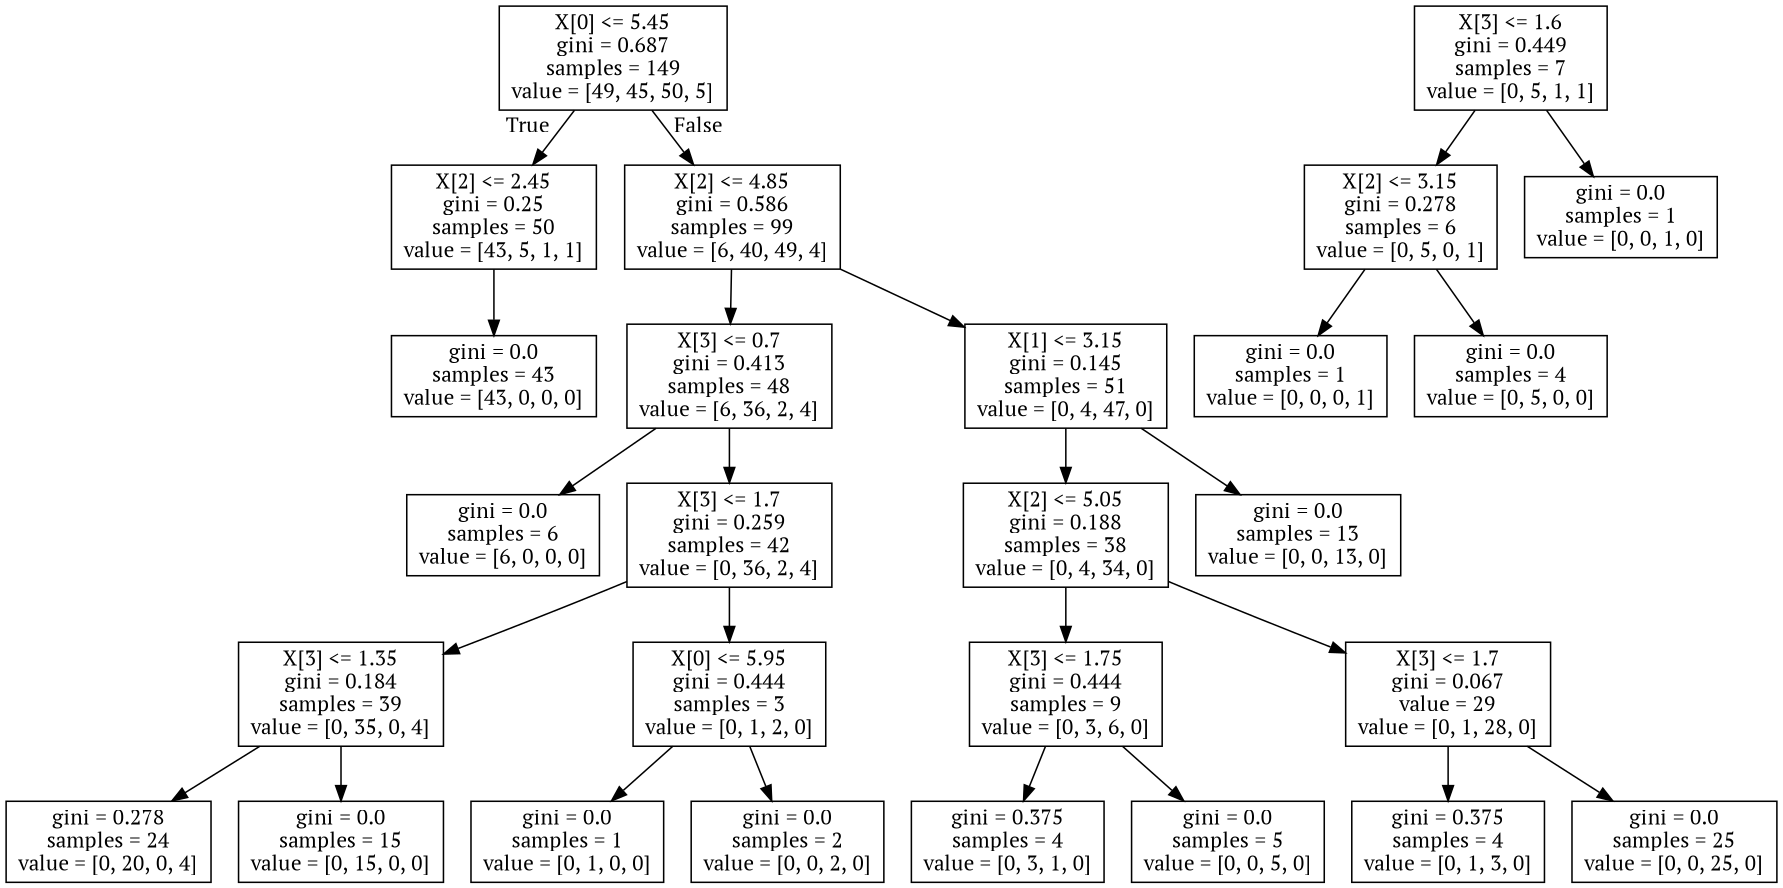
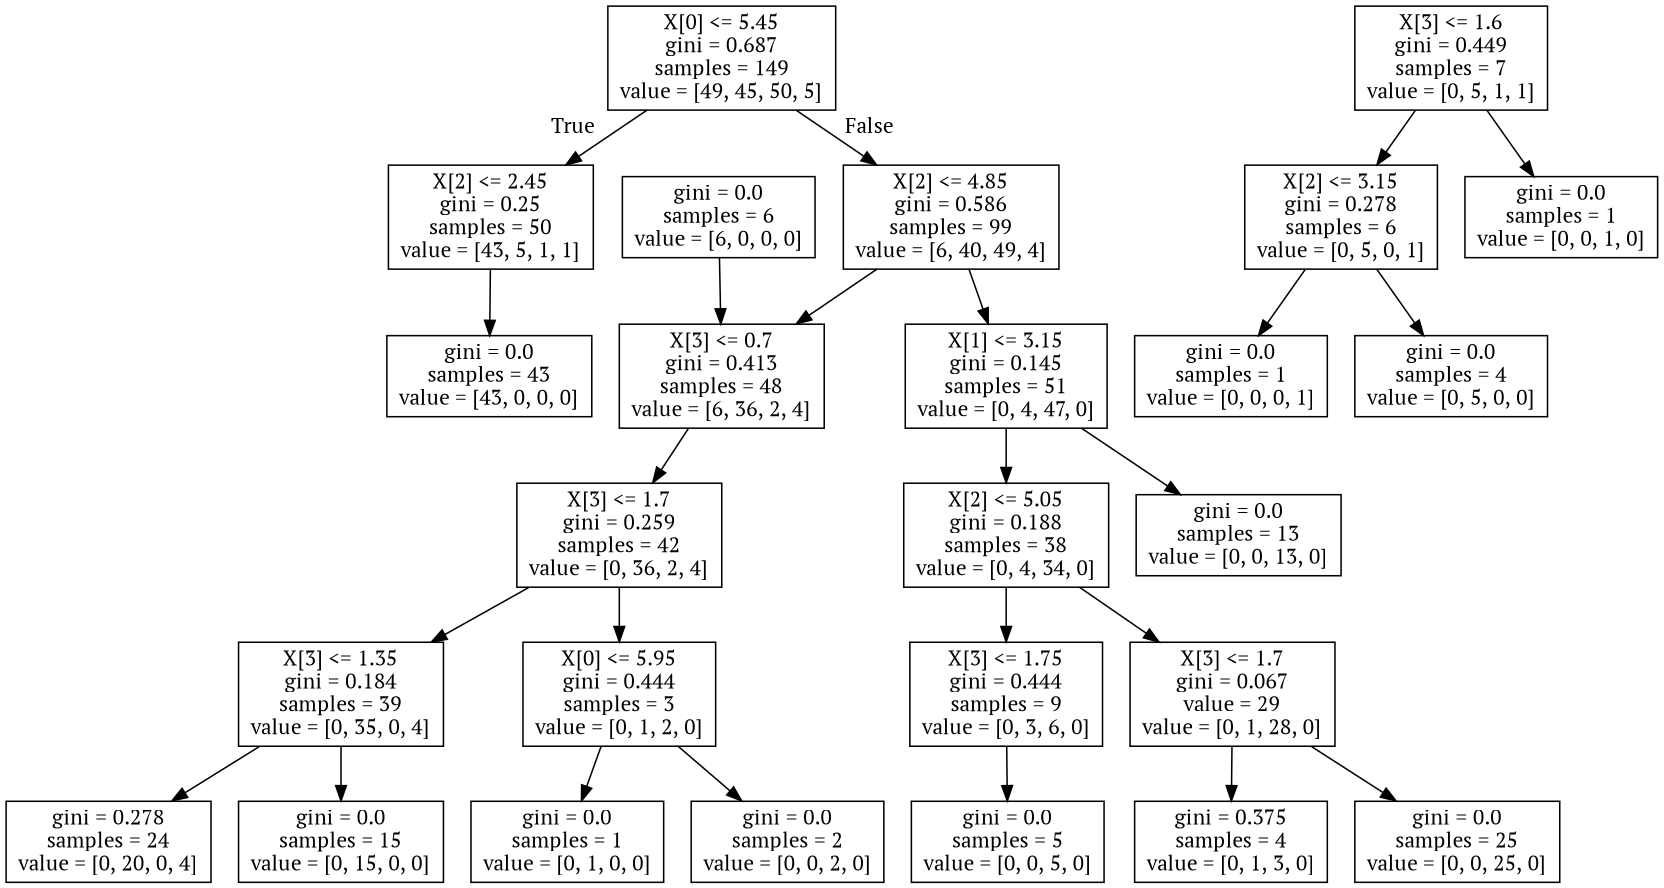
(614, 457) -> (720, 283)
(1008, 842) -> none
